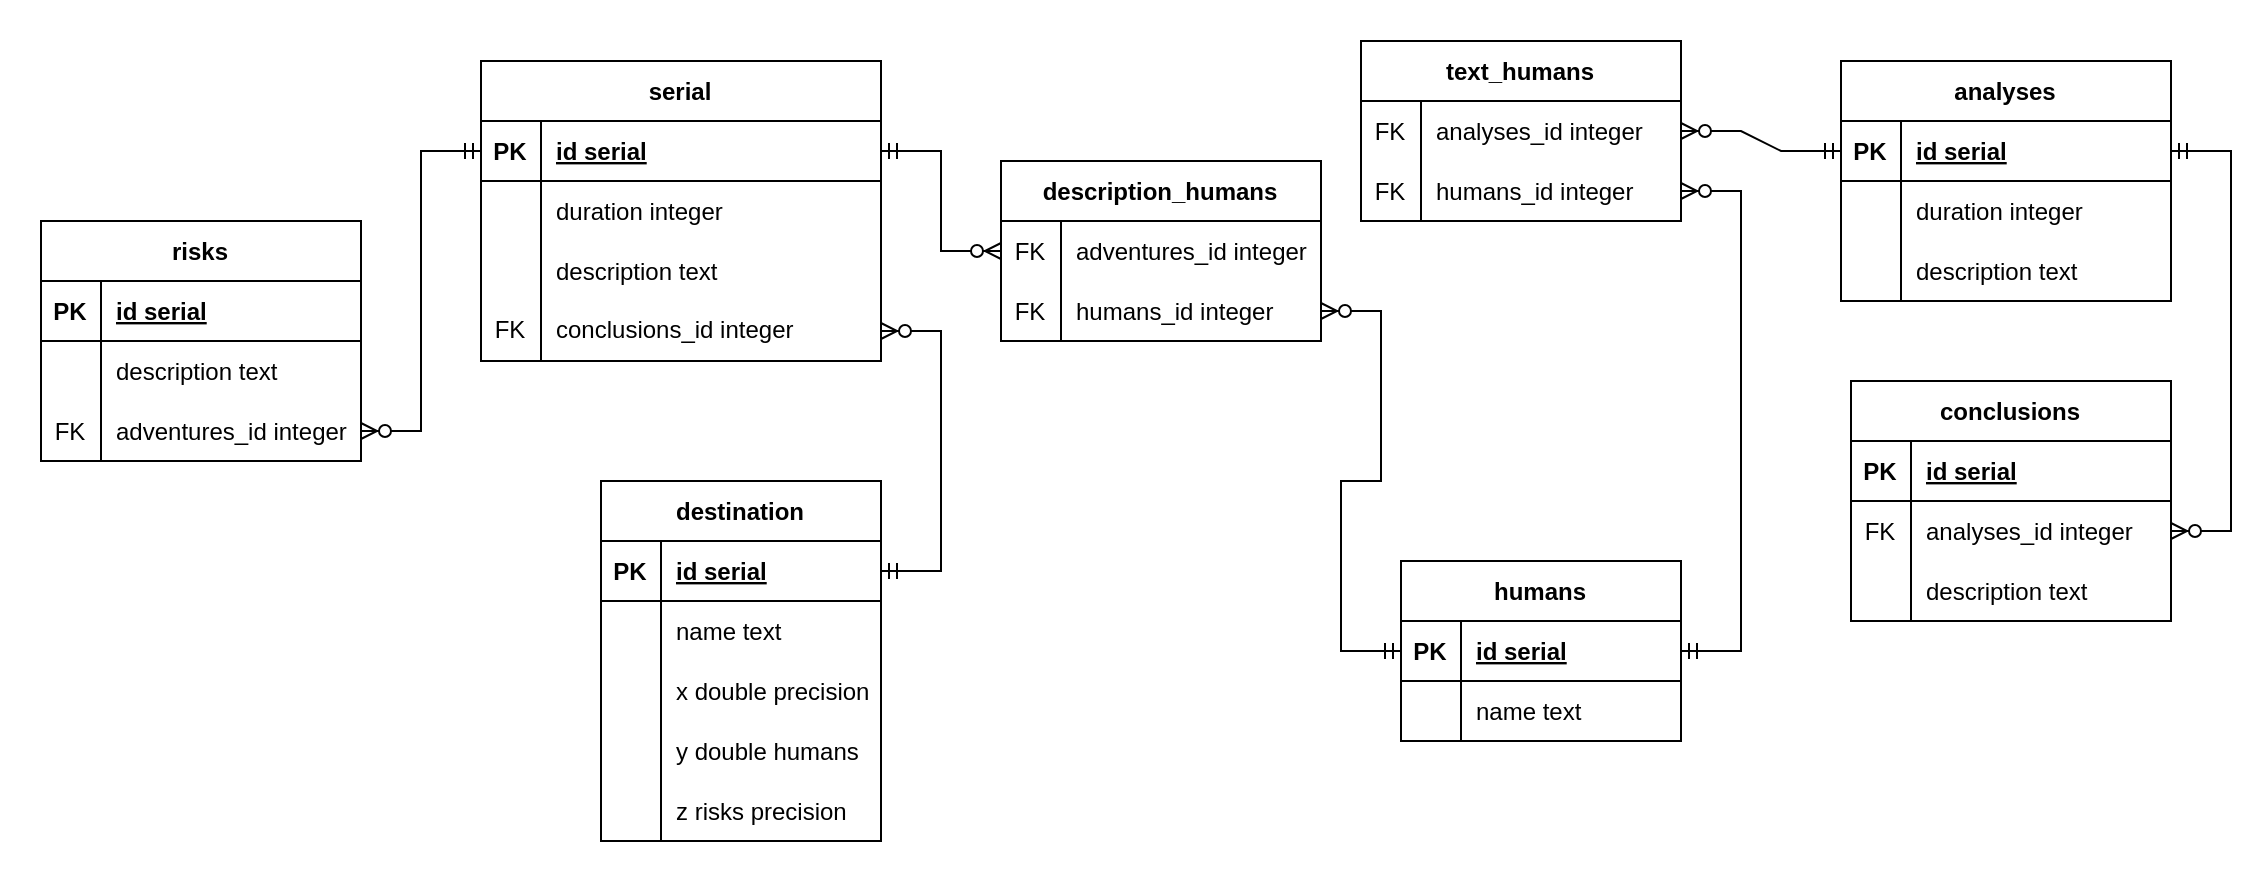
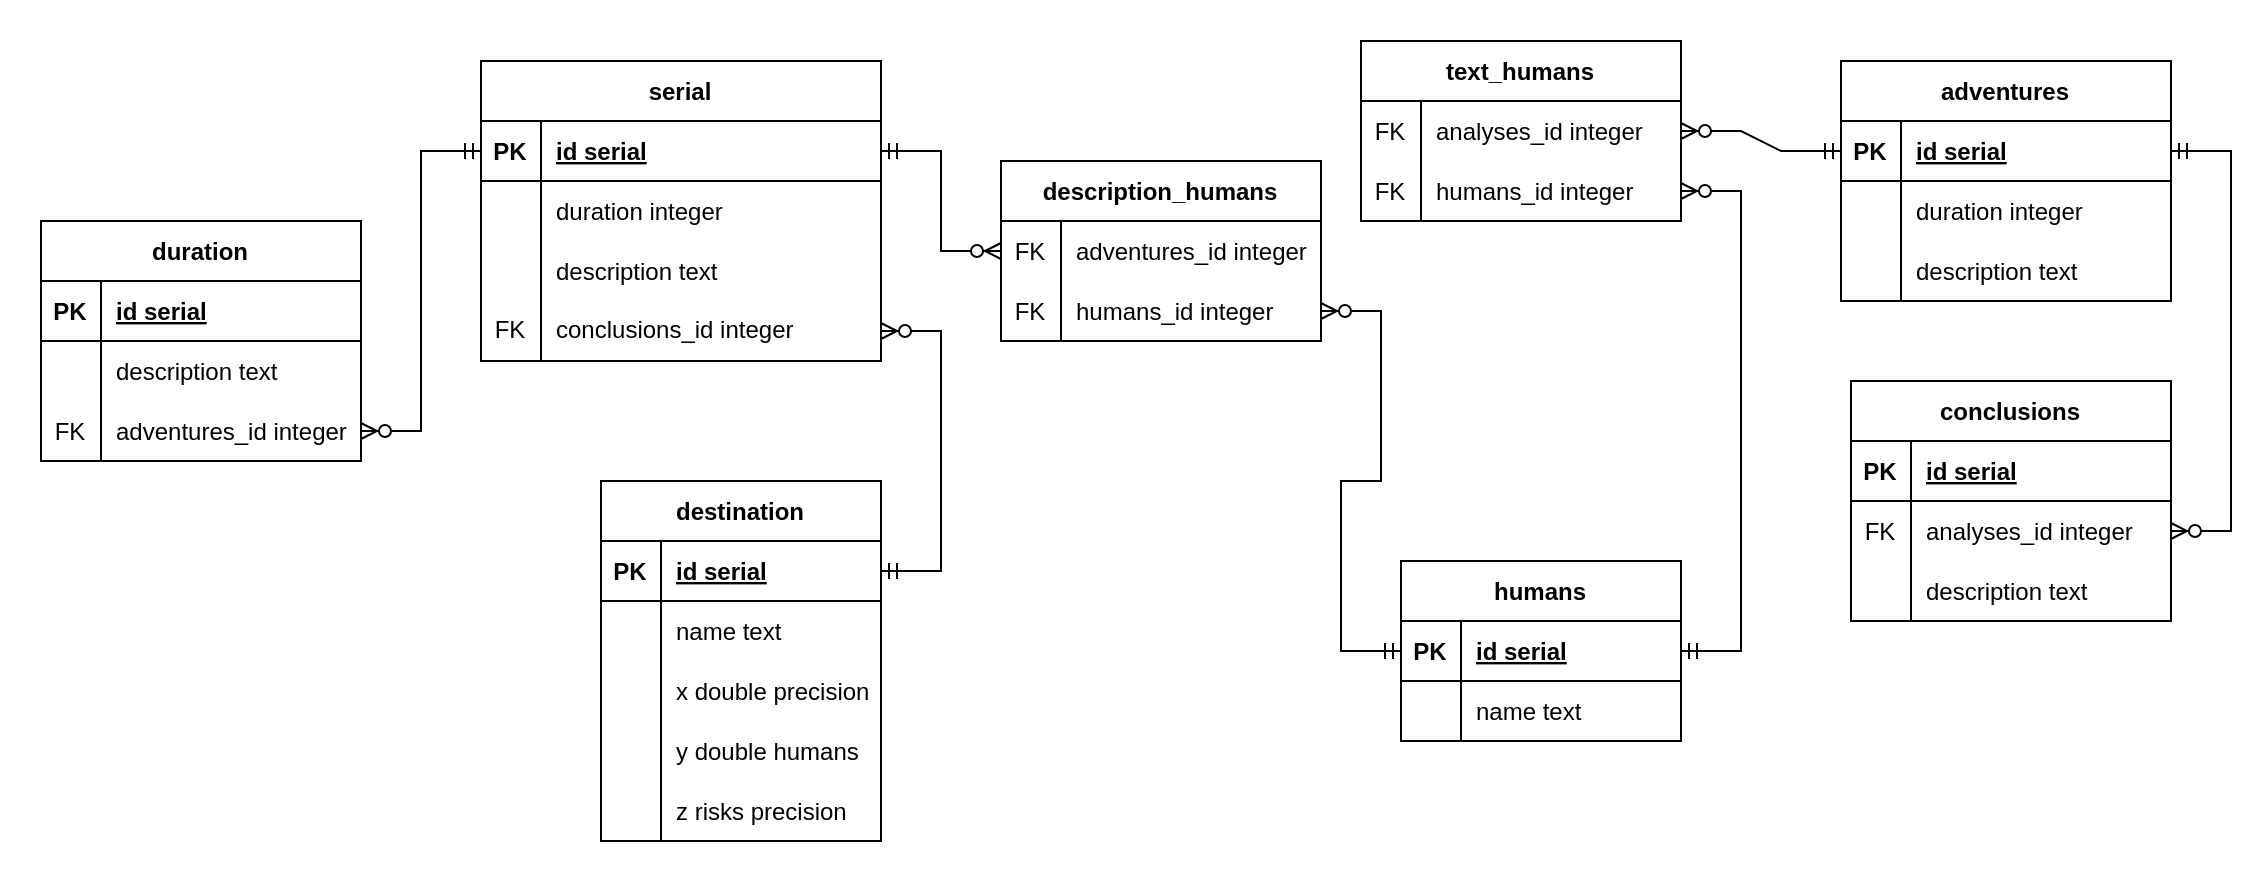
(2005, 92) -> (2005, 92)
(200, 252) -> (200, 252)
